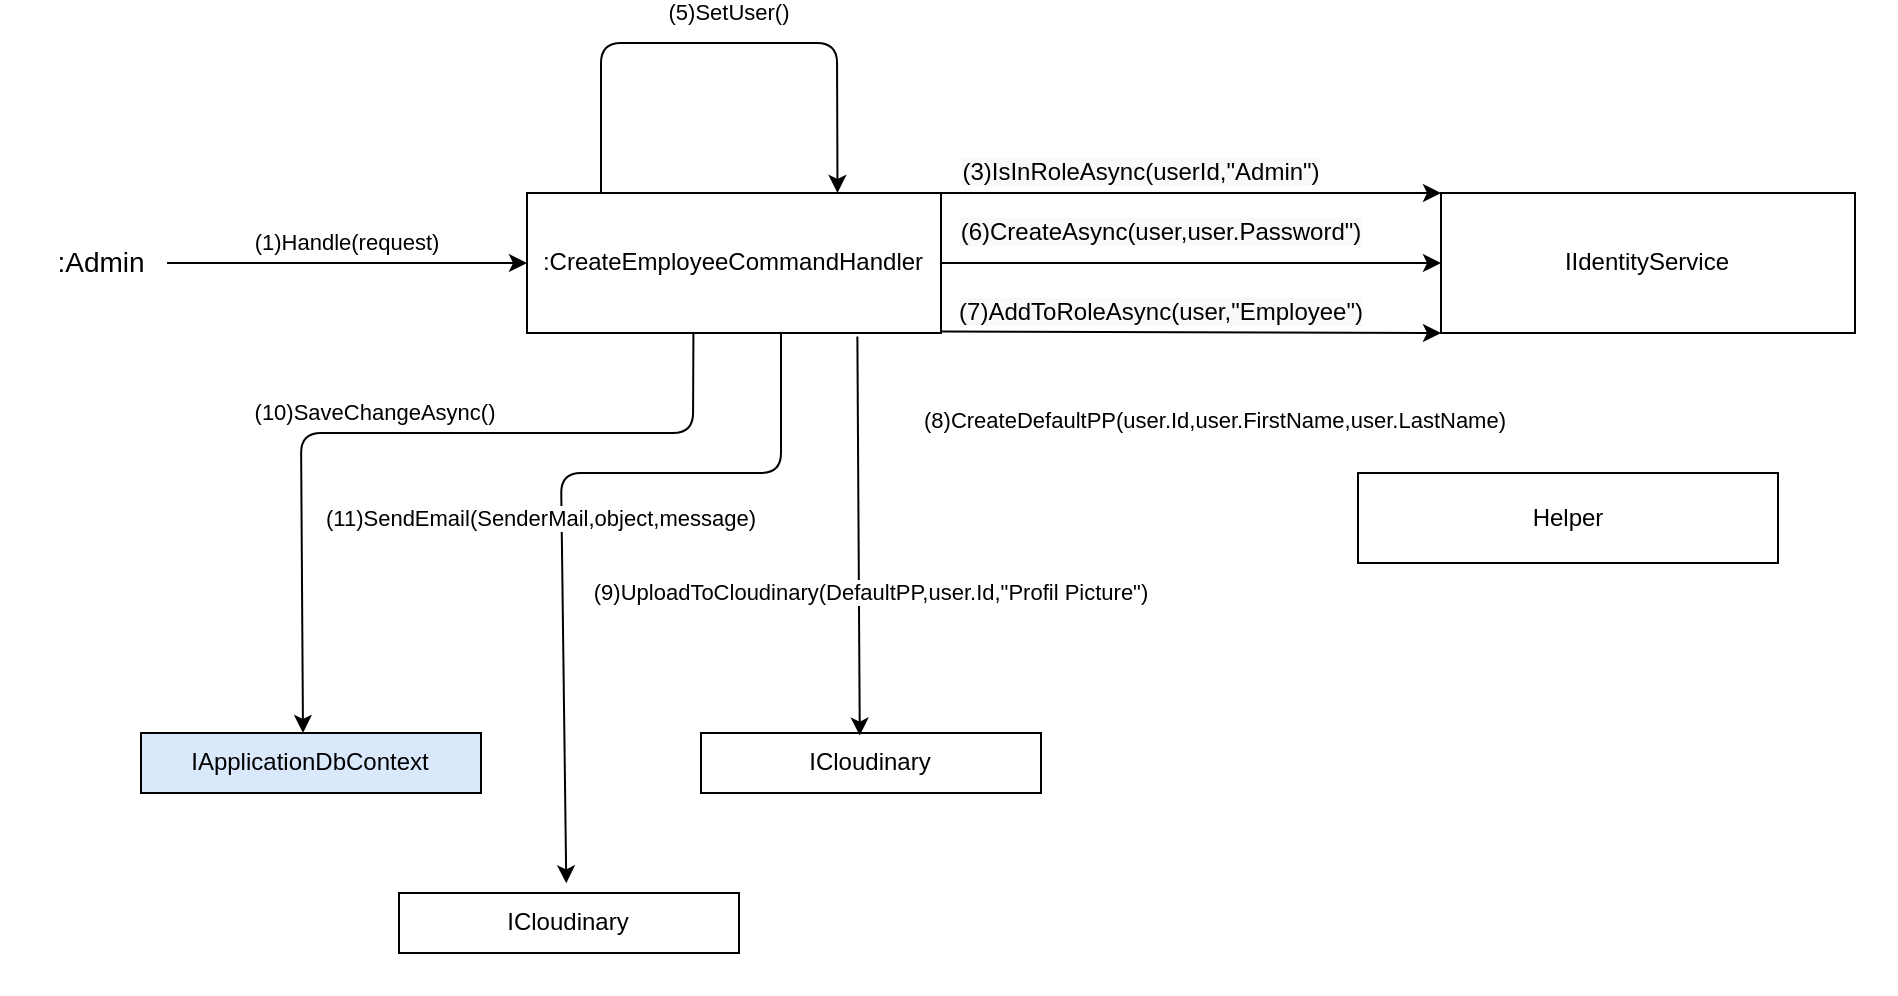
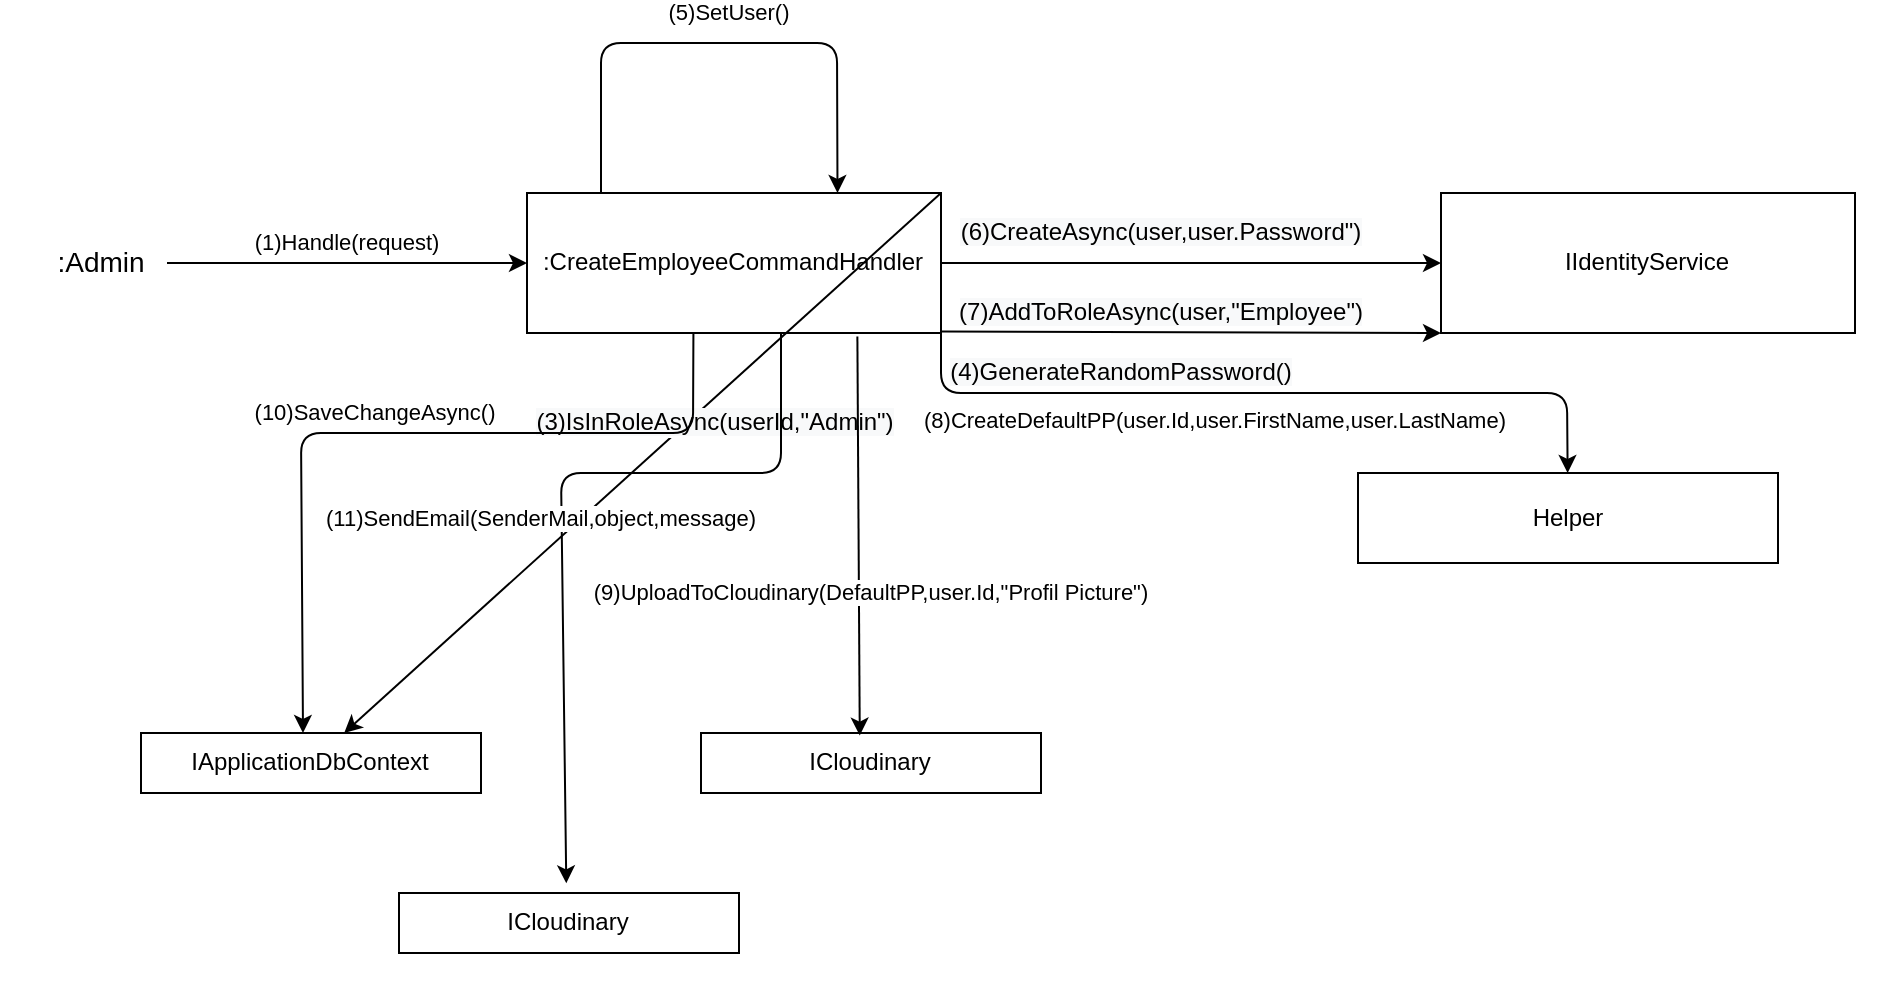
(1184, 193) -> (457, 631)
none -> (1258, 393)
(311, 763) -> (311, 763)
